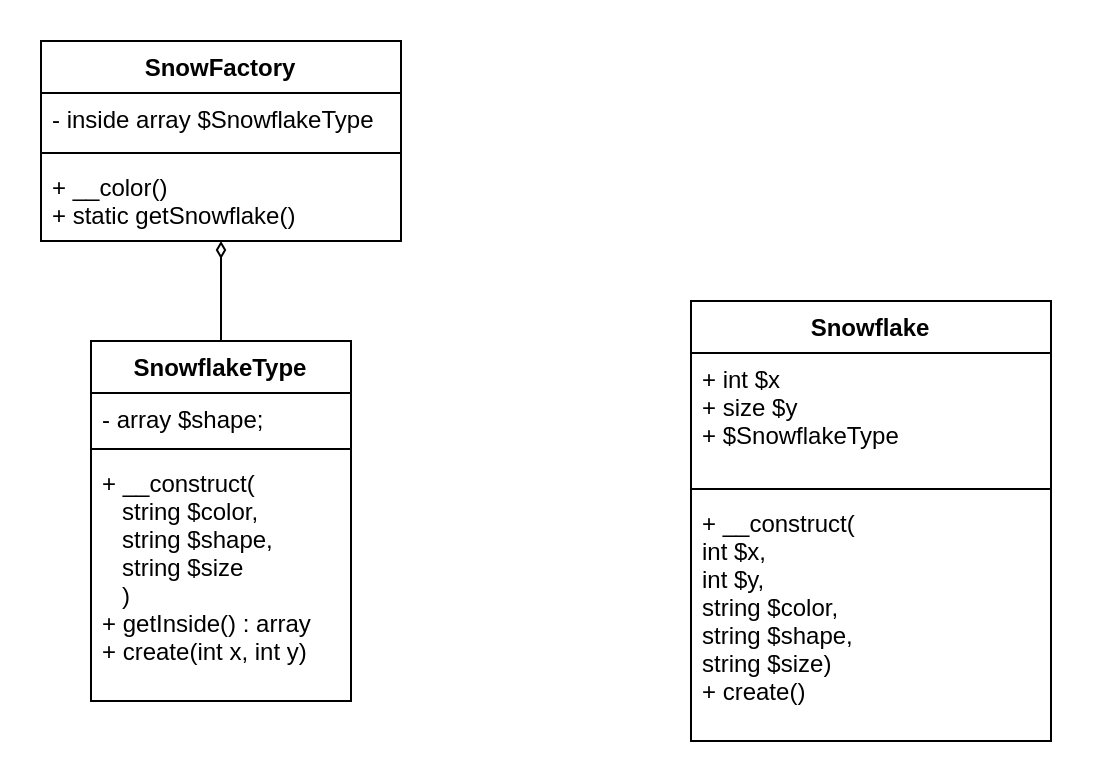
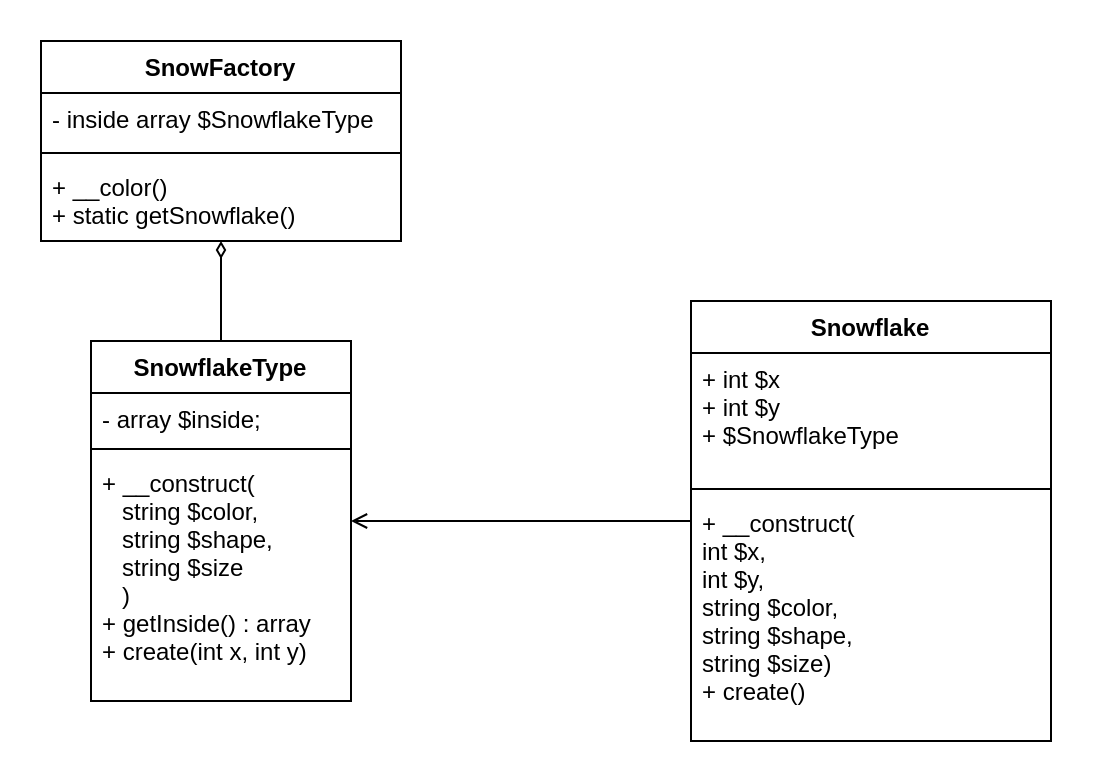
(746, 380) -> (746, 380)
(197, 420) -> (197, 420)
none -> (522, 521)
